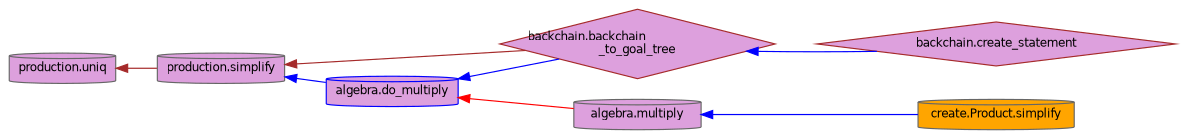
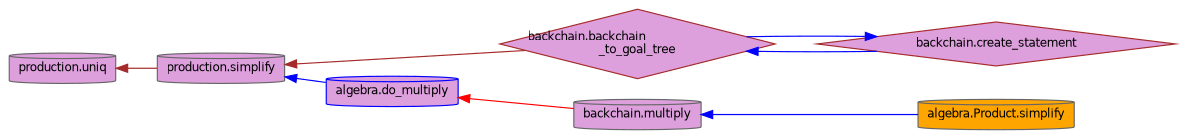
(514, 68) -> (806, 36)
(637, 115) -> (637, 115)
(996, 115) -> (996, 115)
